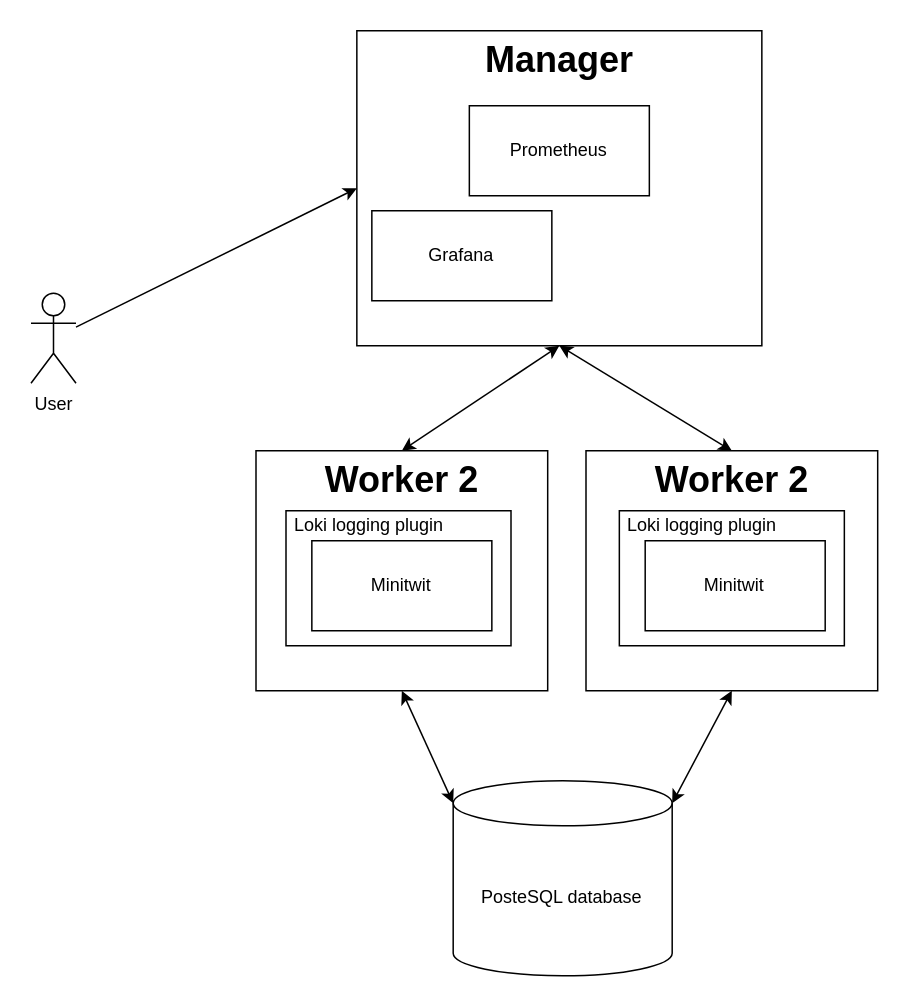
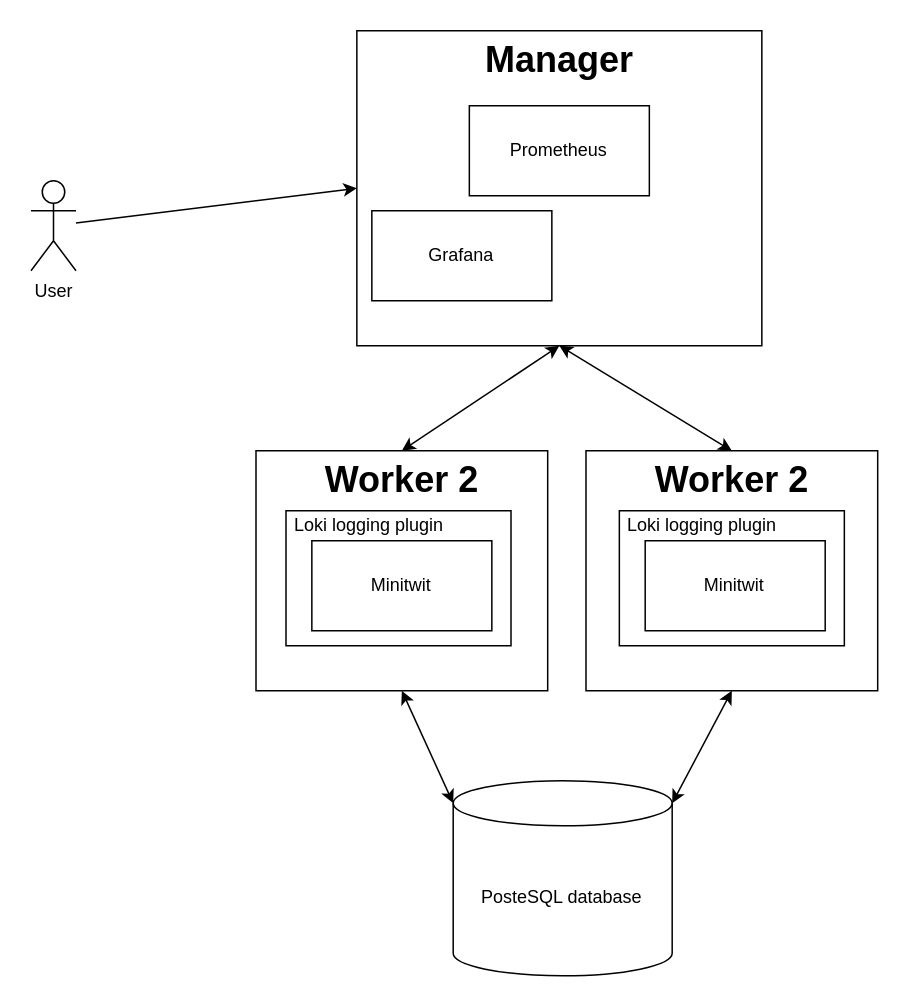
(53, 338) -> (53, 226)
